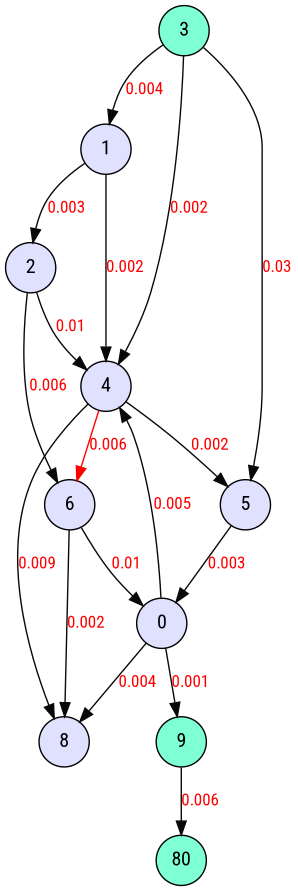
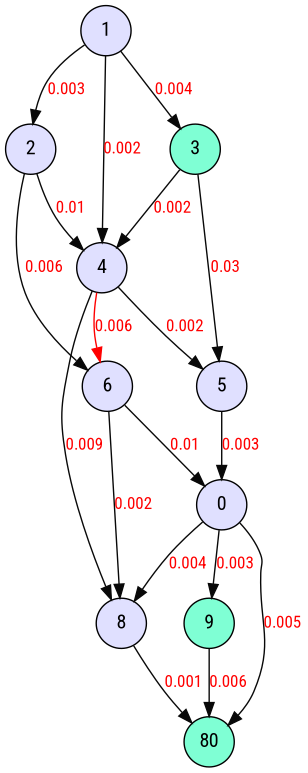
(131, 73) -> (146, 84)
(151, 507) -> (263, 619)
none -> (156, 680)
(191, 683) -> (236, 564)
